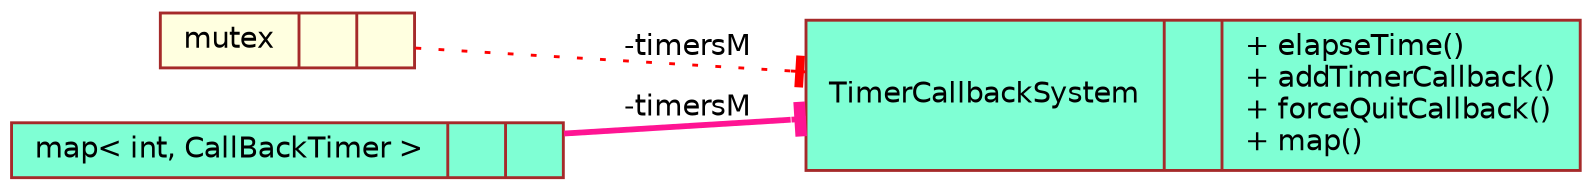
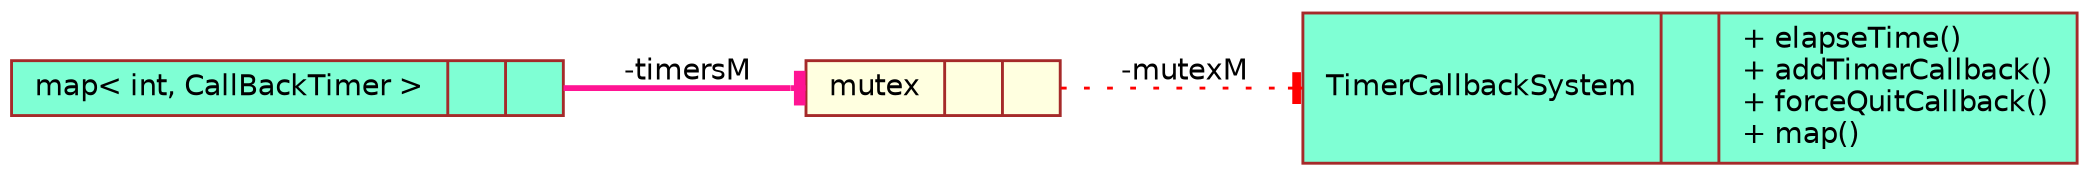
(685, 48) -> (1182, 72)
(677, 127) -> (677, 88)
